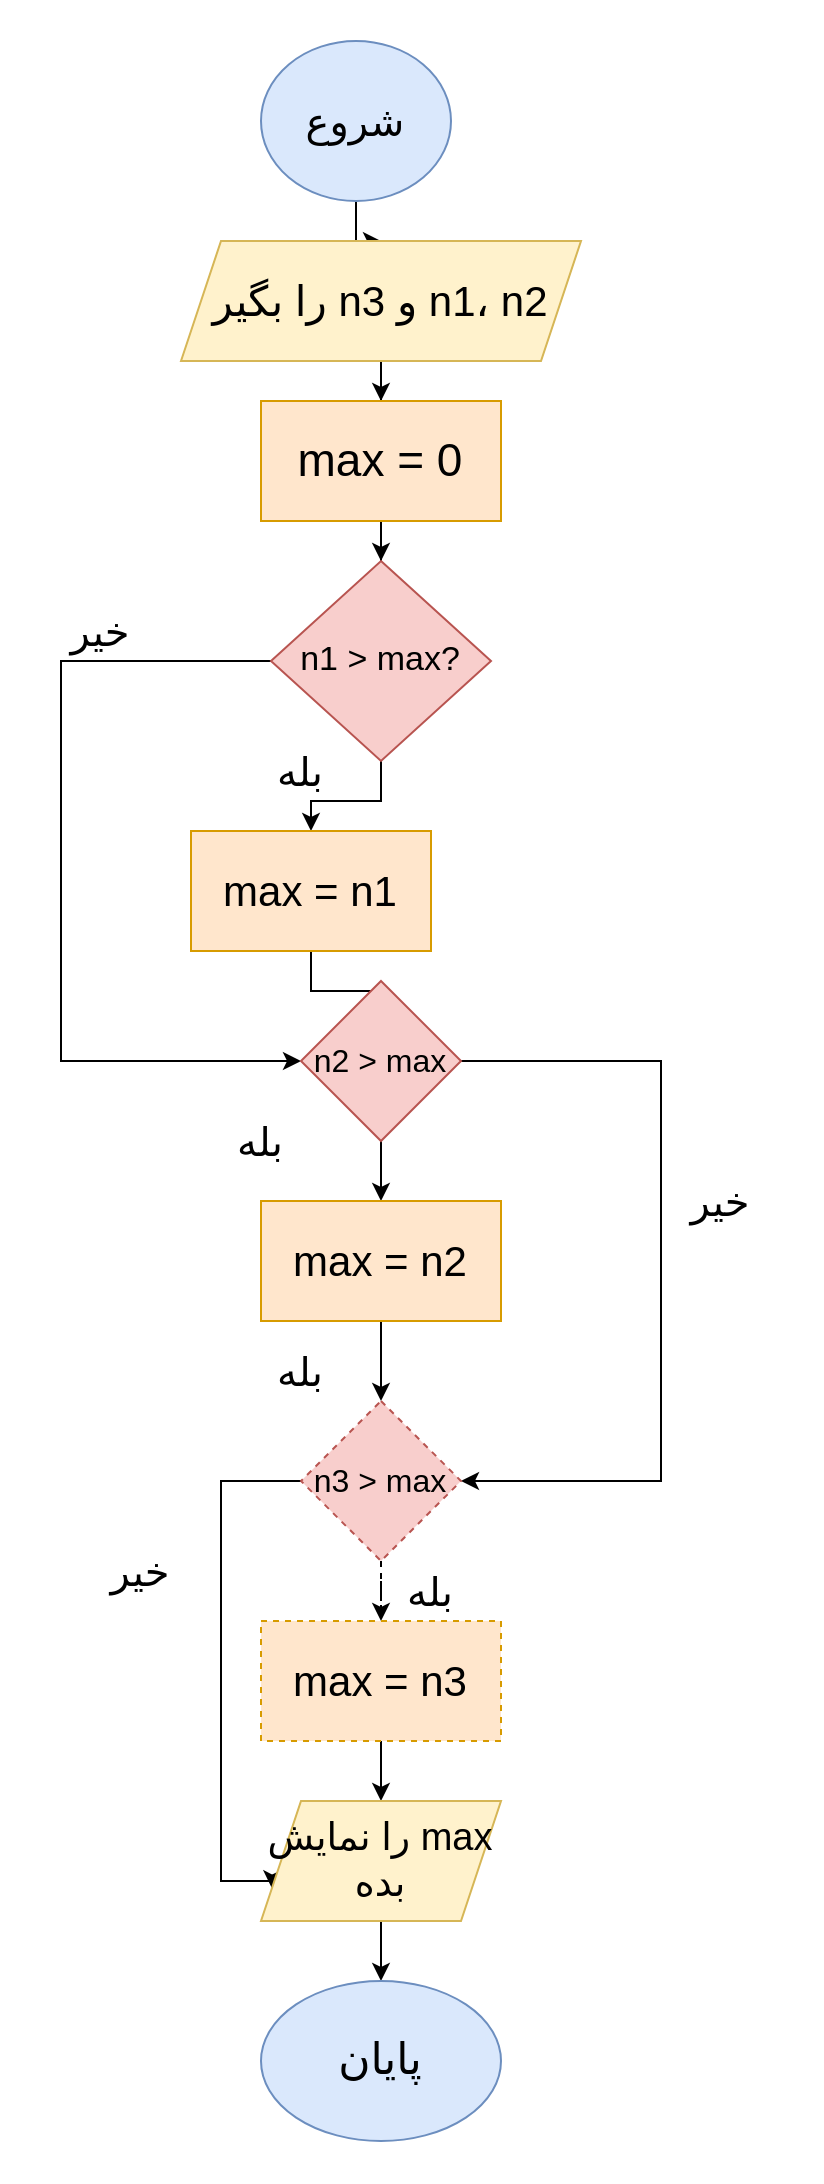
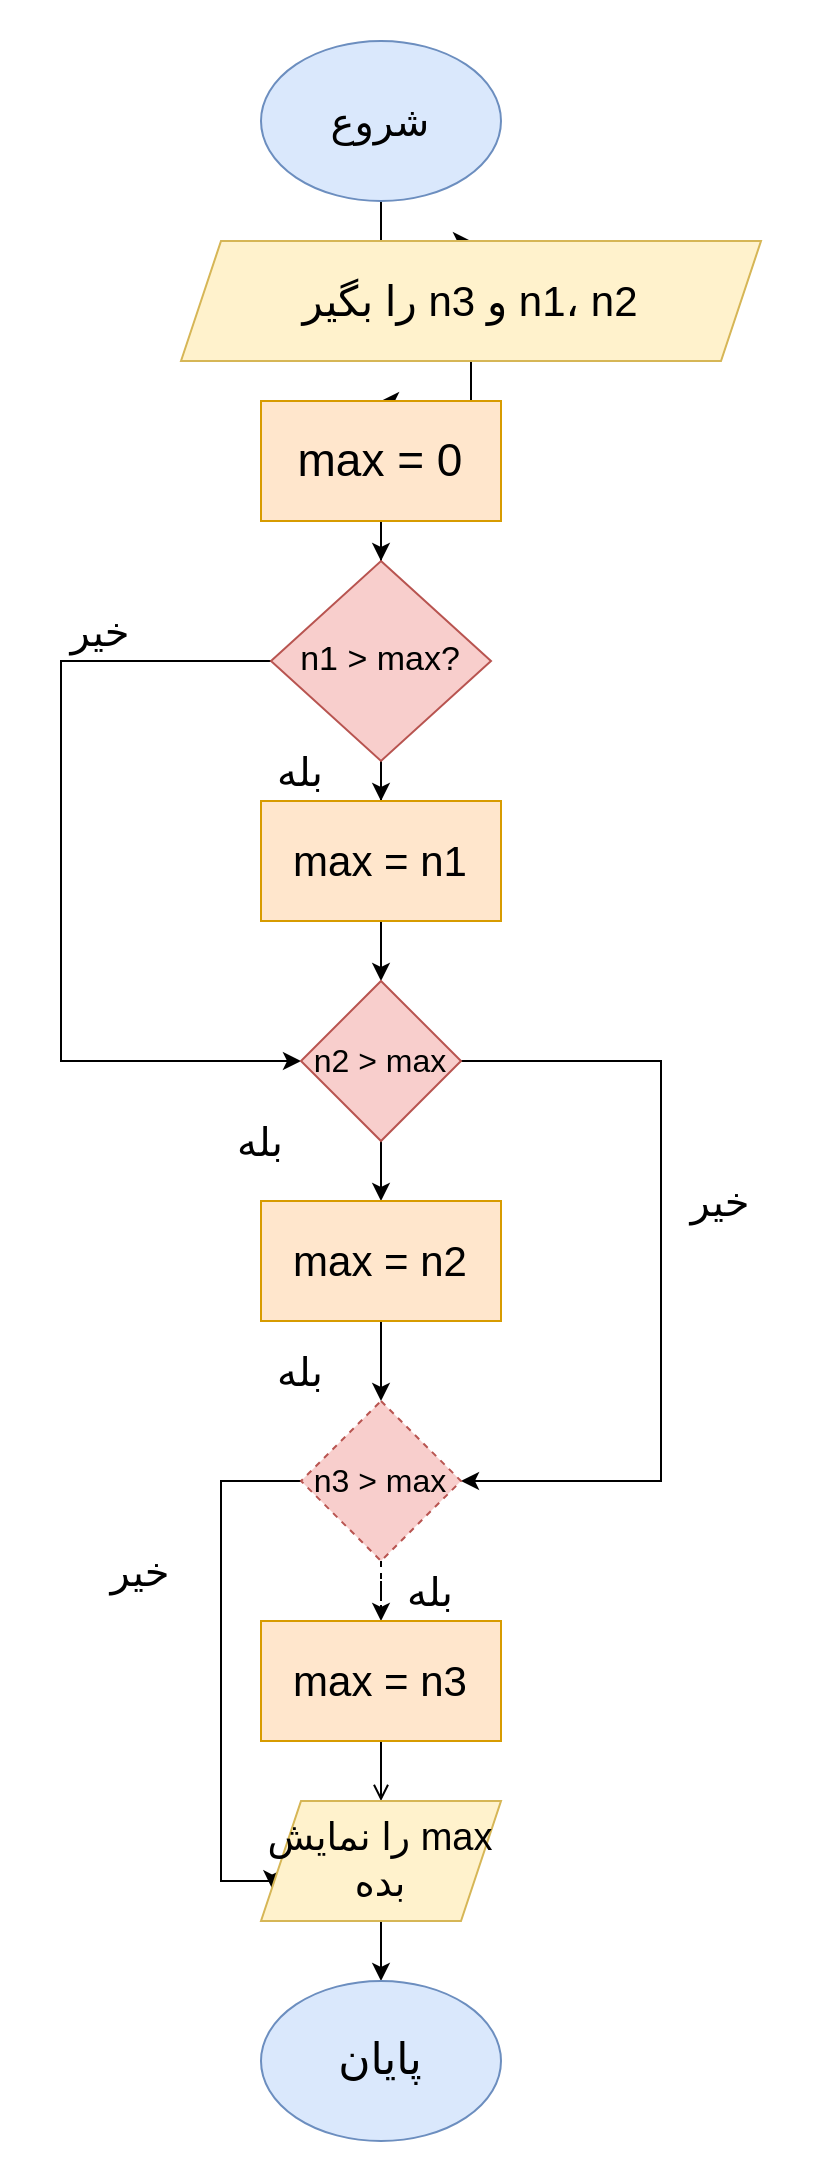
(356, 121) -> (381, 121)
(381, 301) -> (471, 301)
(311, 891) -> (381, 861)
(381, 1681) -> (381, 1681)
(381, 1786) -> (381, 1789)
